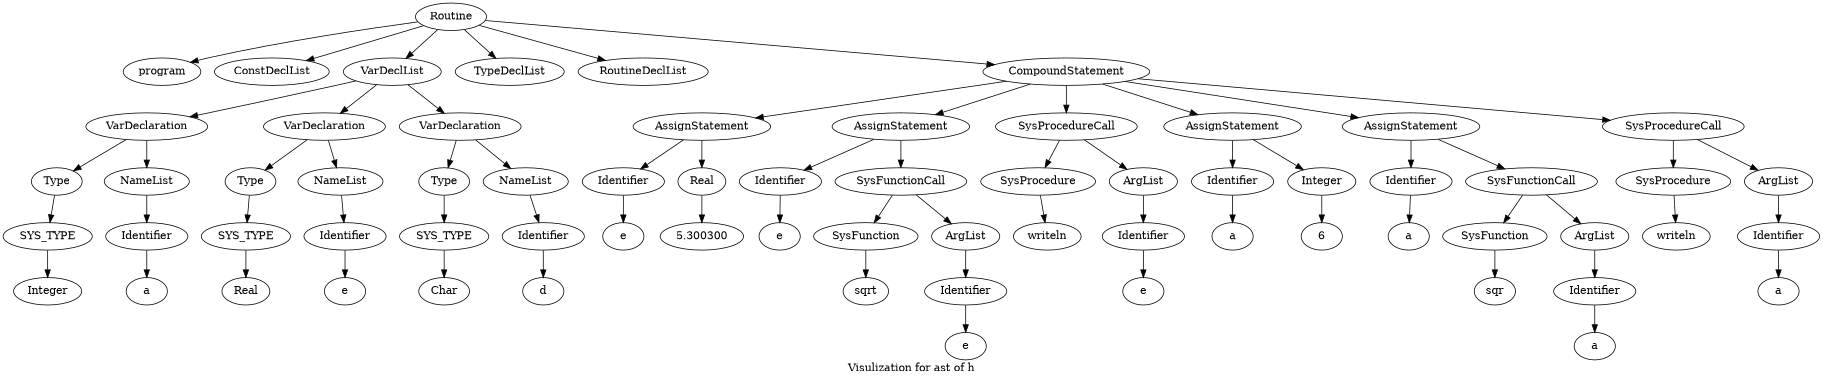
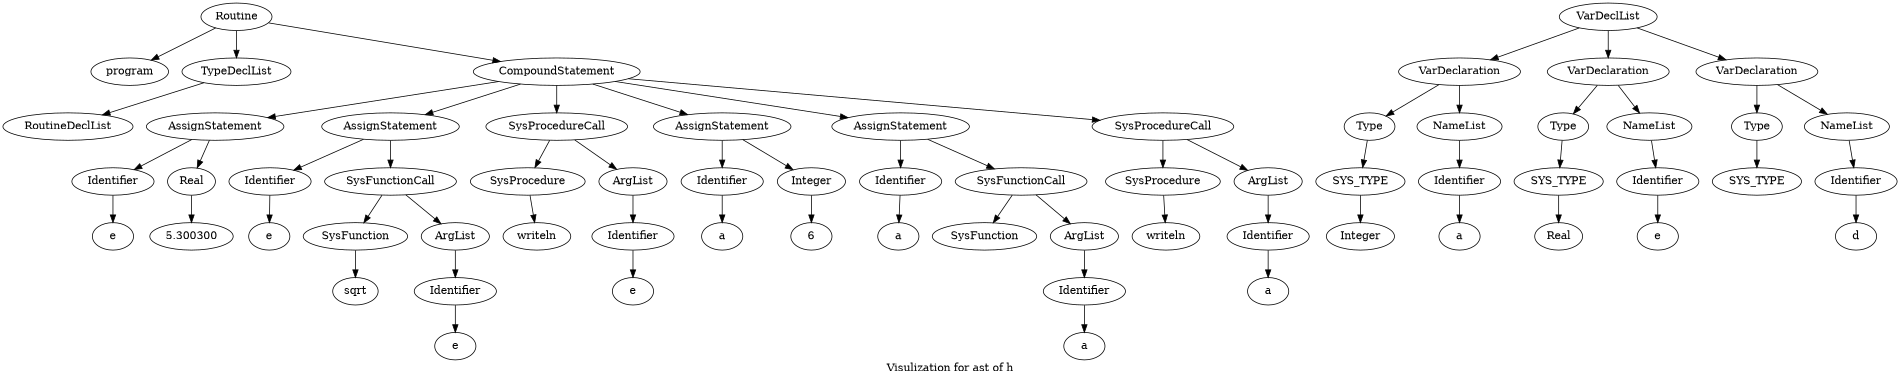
(425, 41) -> none
(539, 42) -> (157, 98)
(272, 72) -> none
(444, 291) -> none
(1495, 291) -> none
